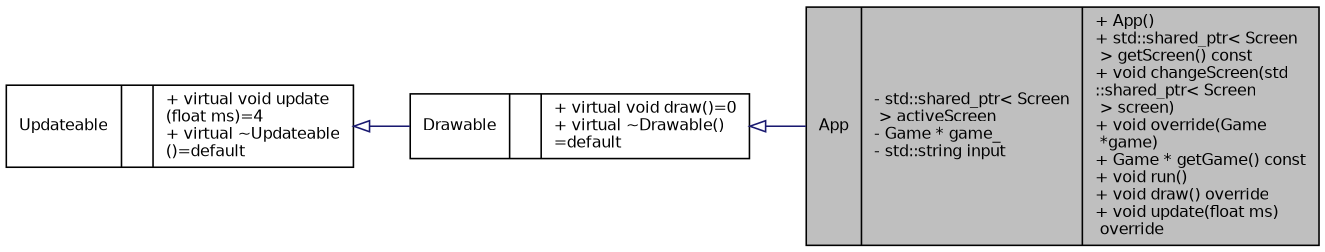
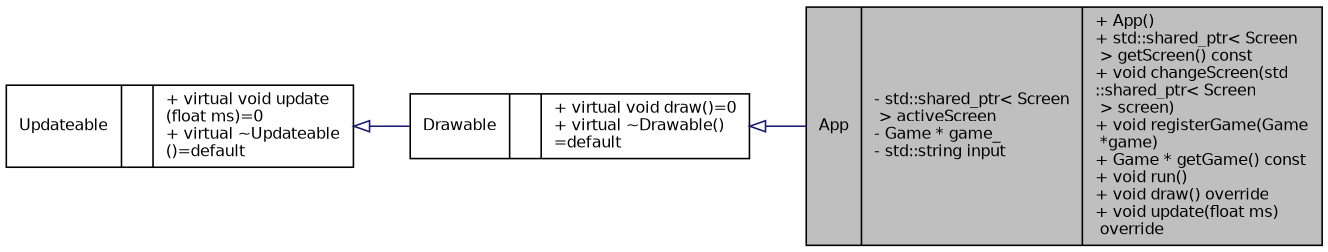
(215, 117) -> (215, 117)
(1181, 125) -> (1202, 125)
